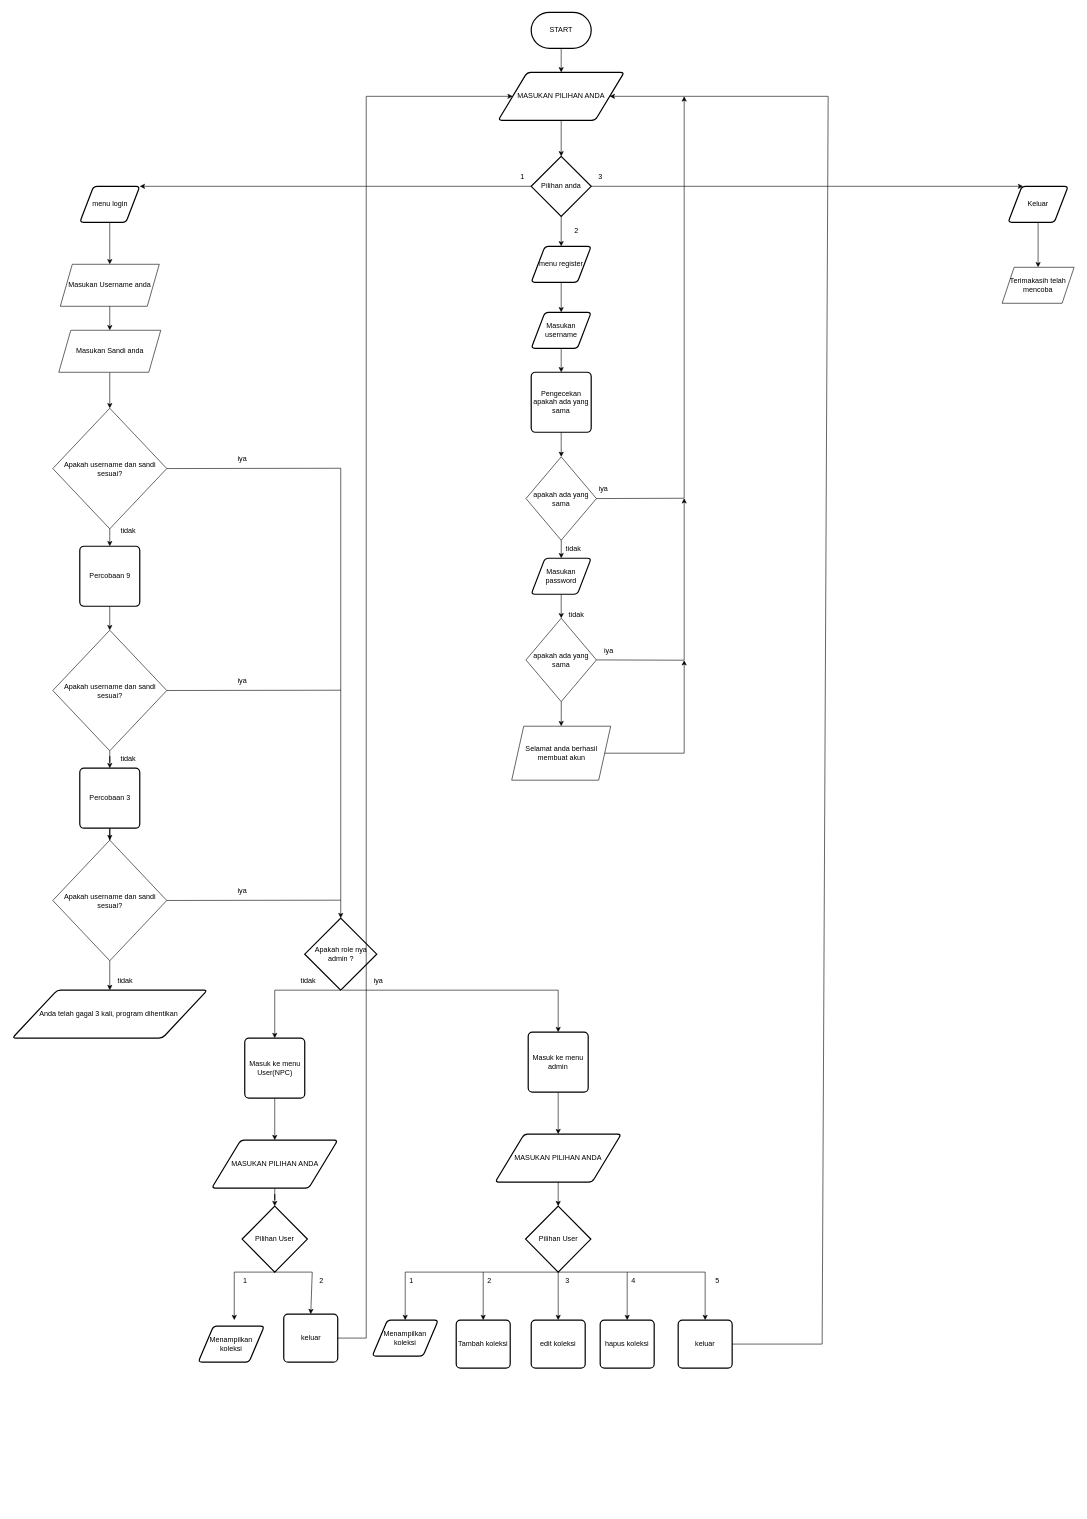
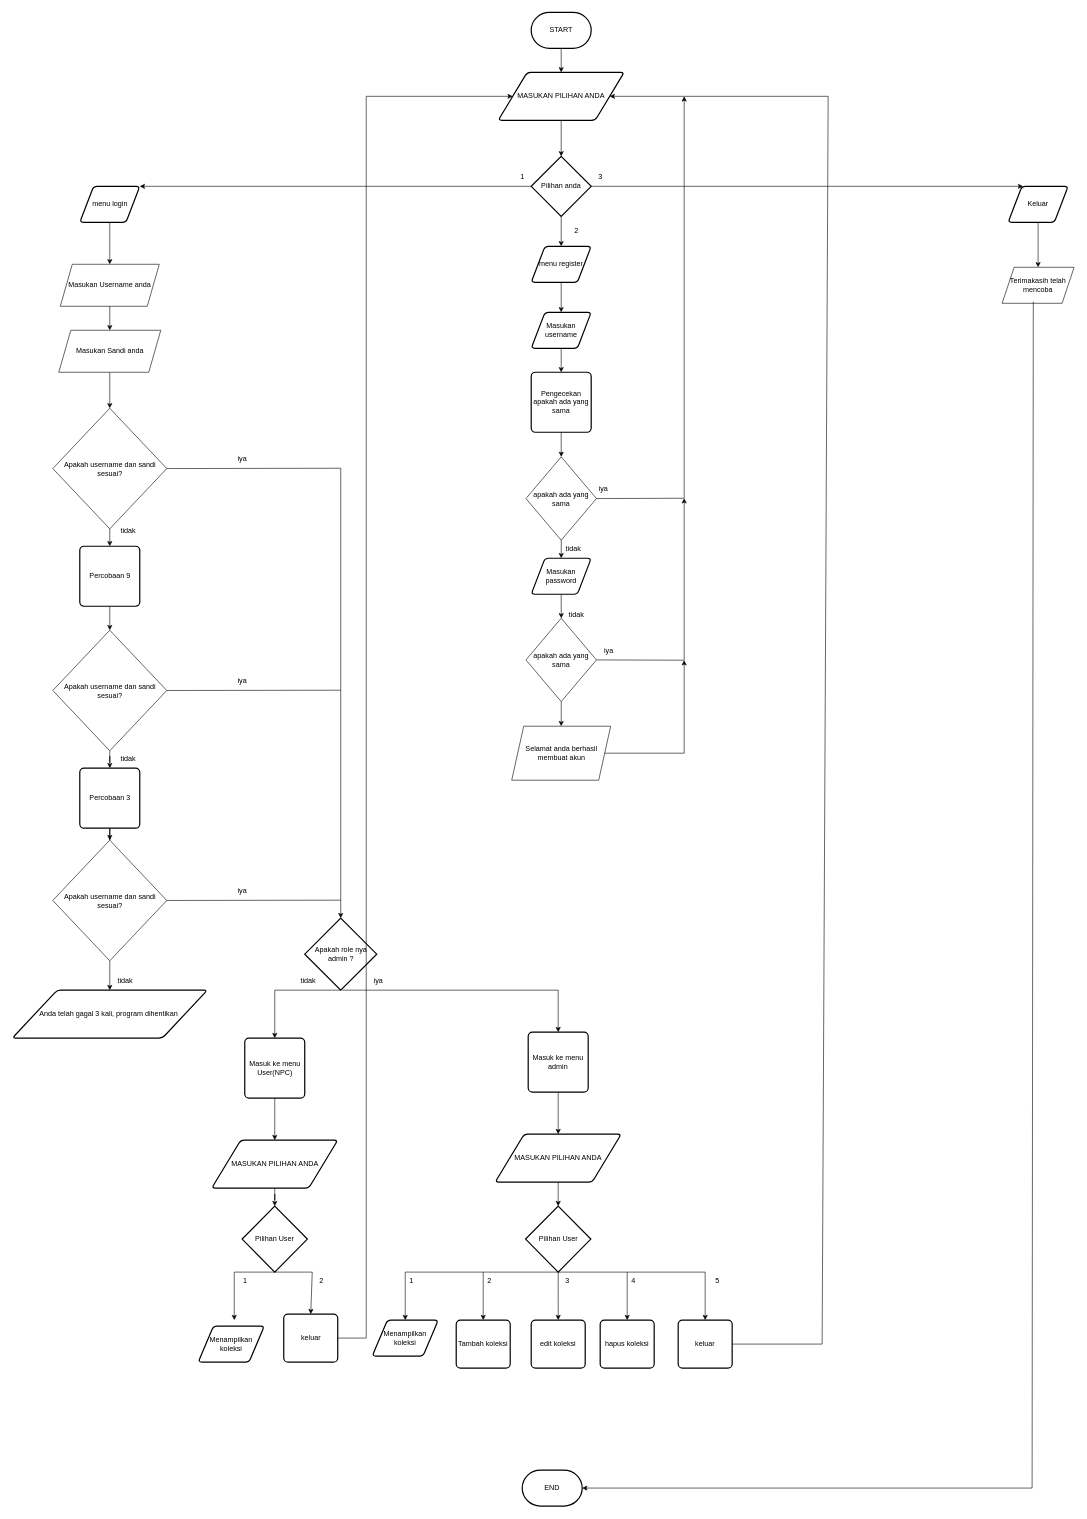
none -> (1033, 1086)
none -> (552, 1488)
